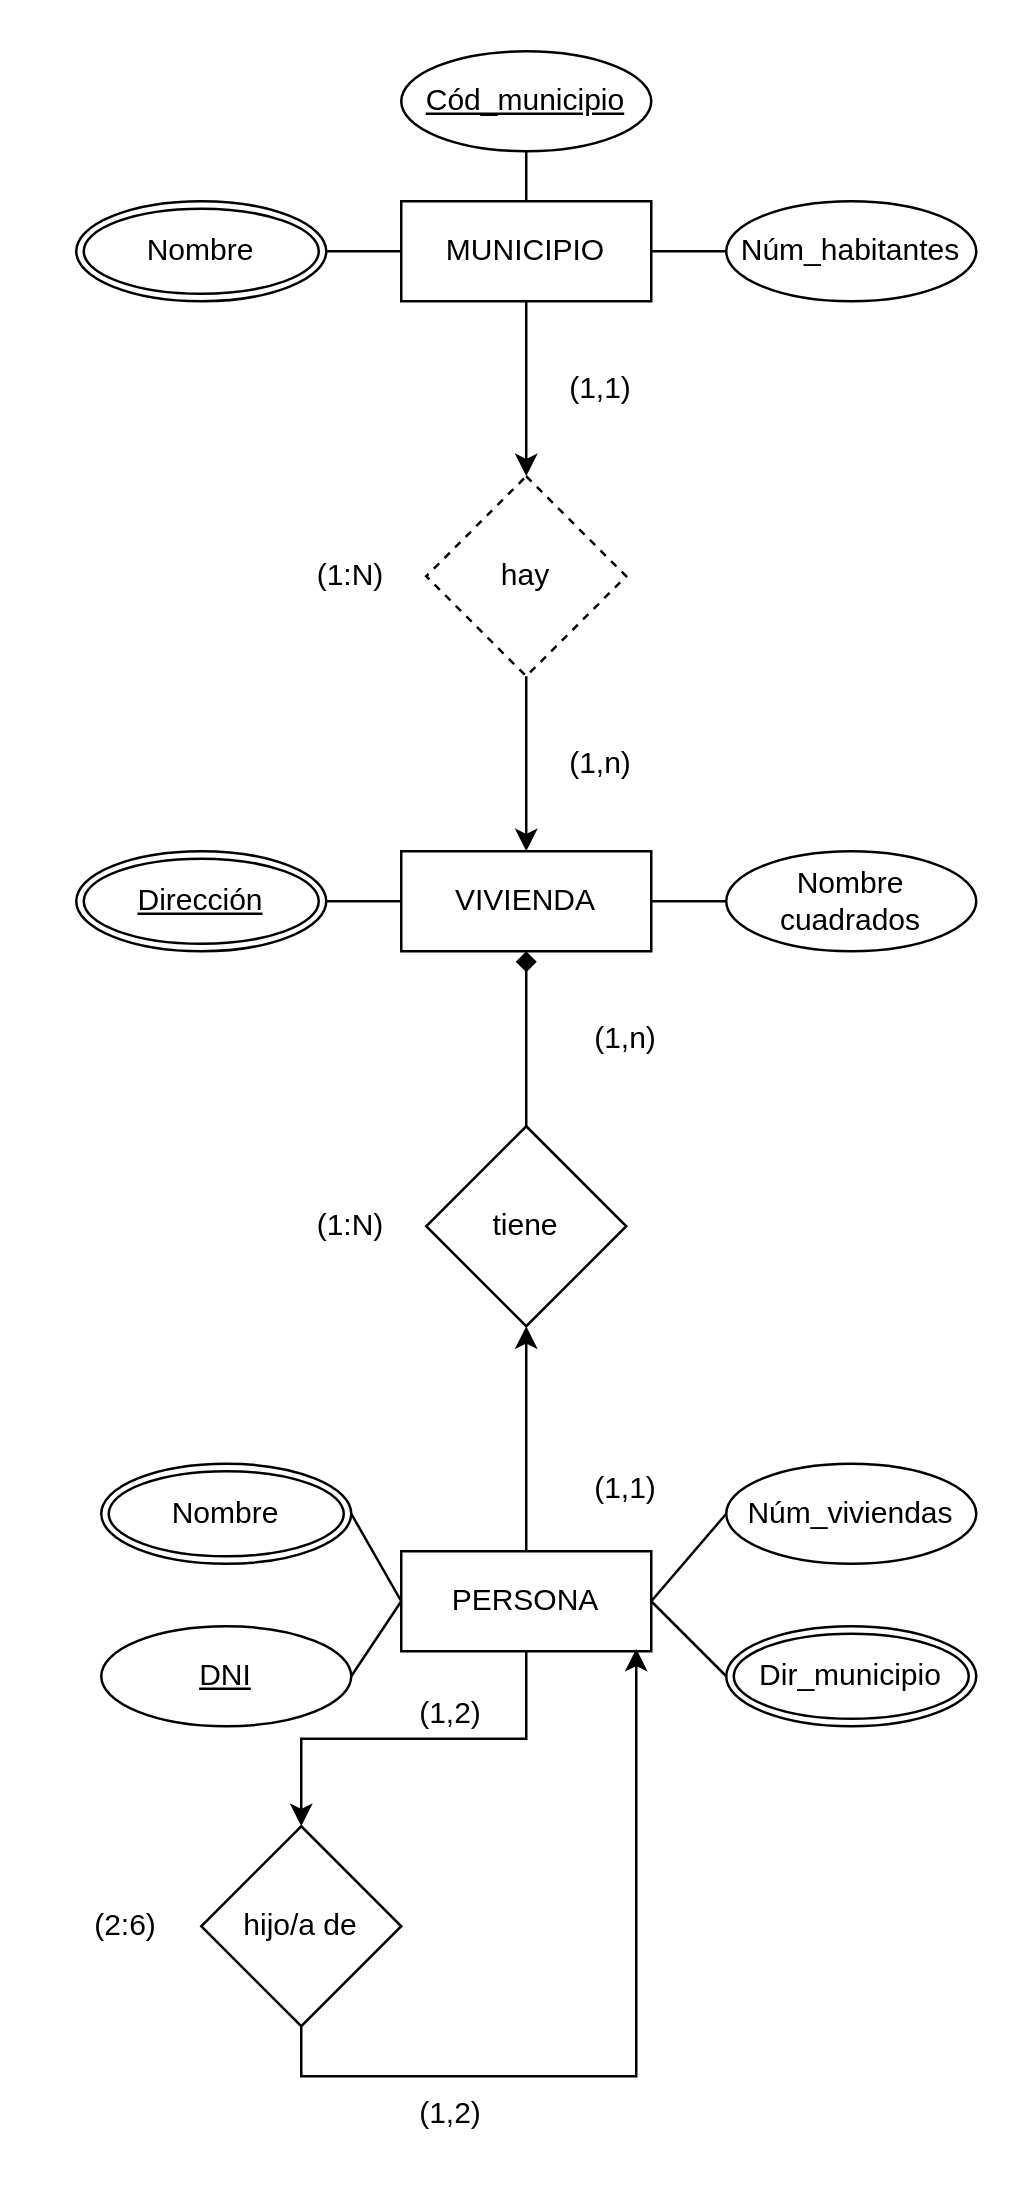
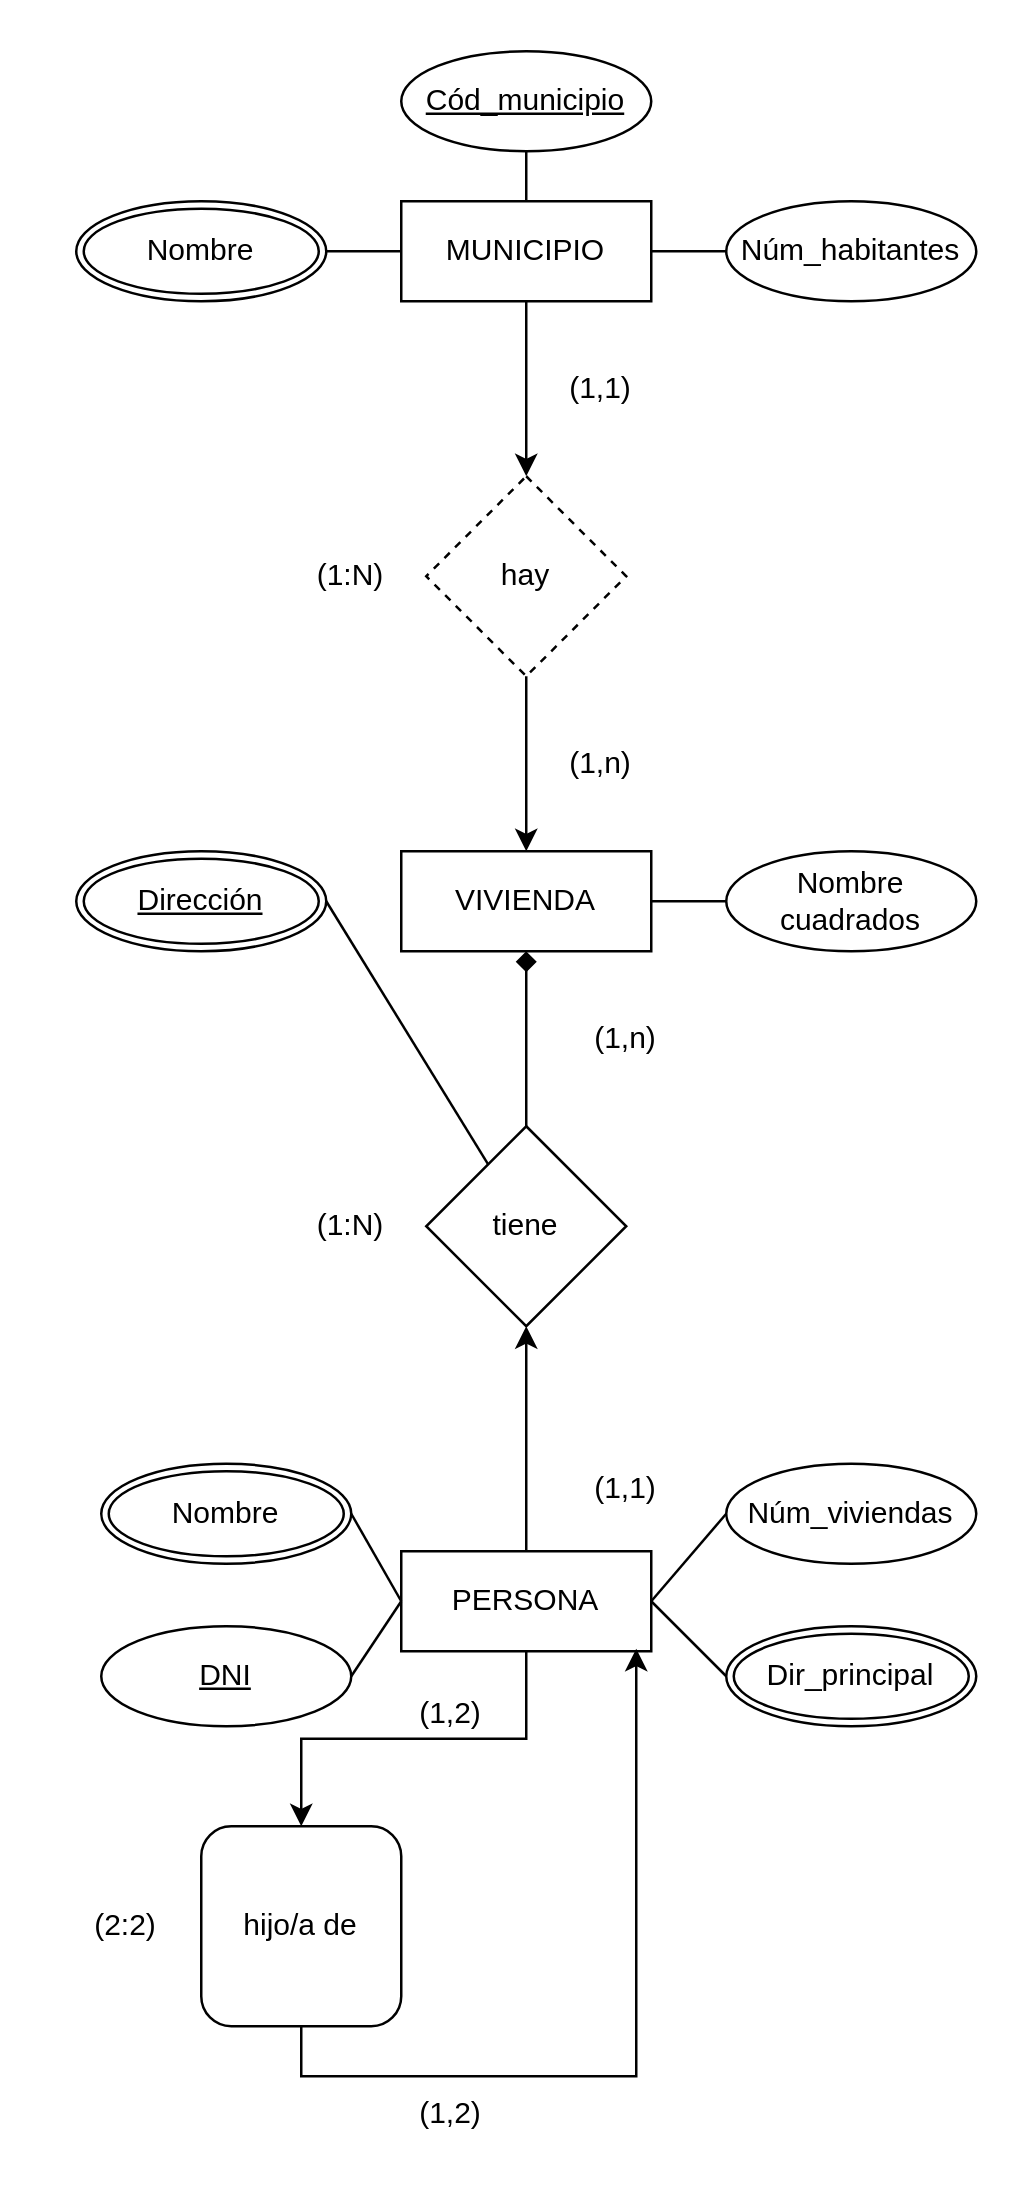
(363, 901) -> (407, 1033)
(851, 1676) -> (851, 1676)
(126, 1926) -> (126, 1926)
(301, 1926) -> (301, 1926)
